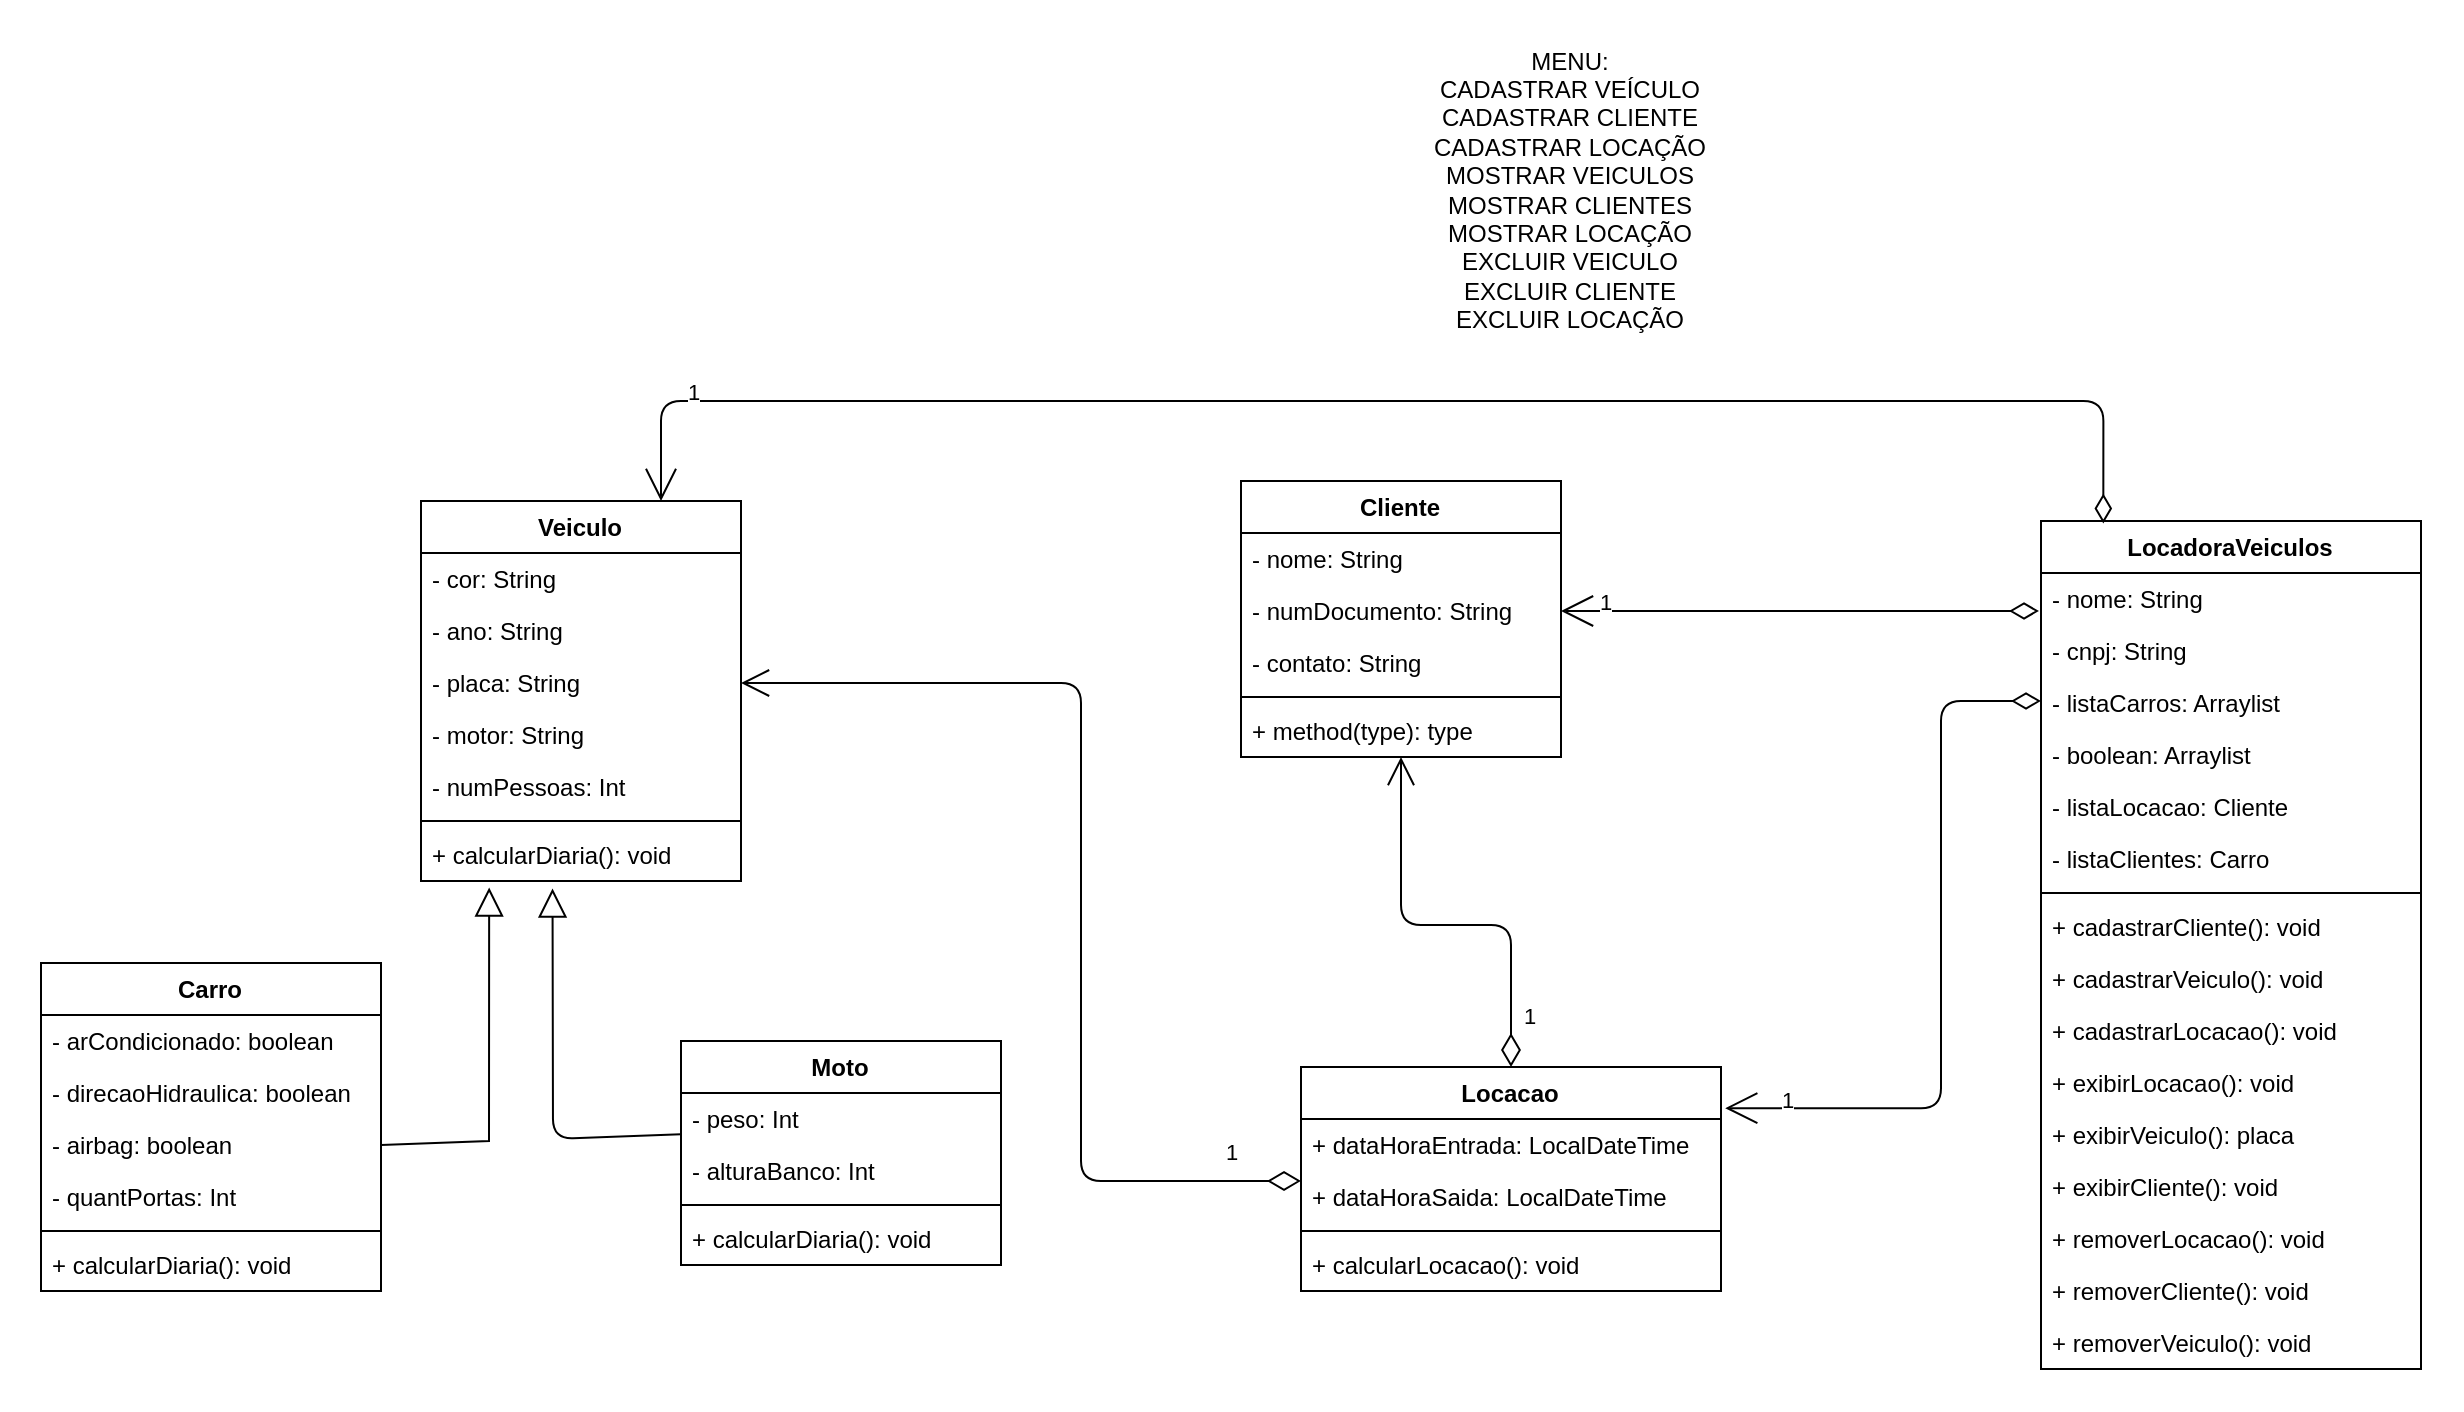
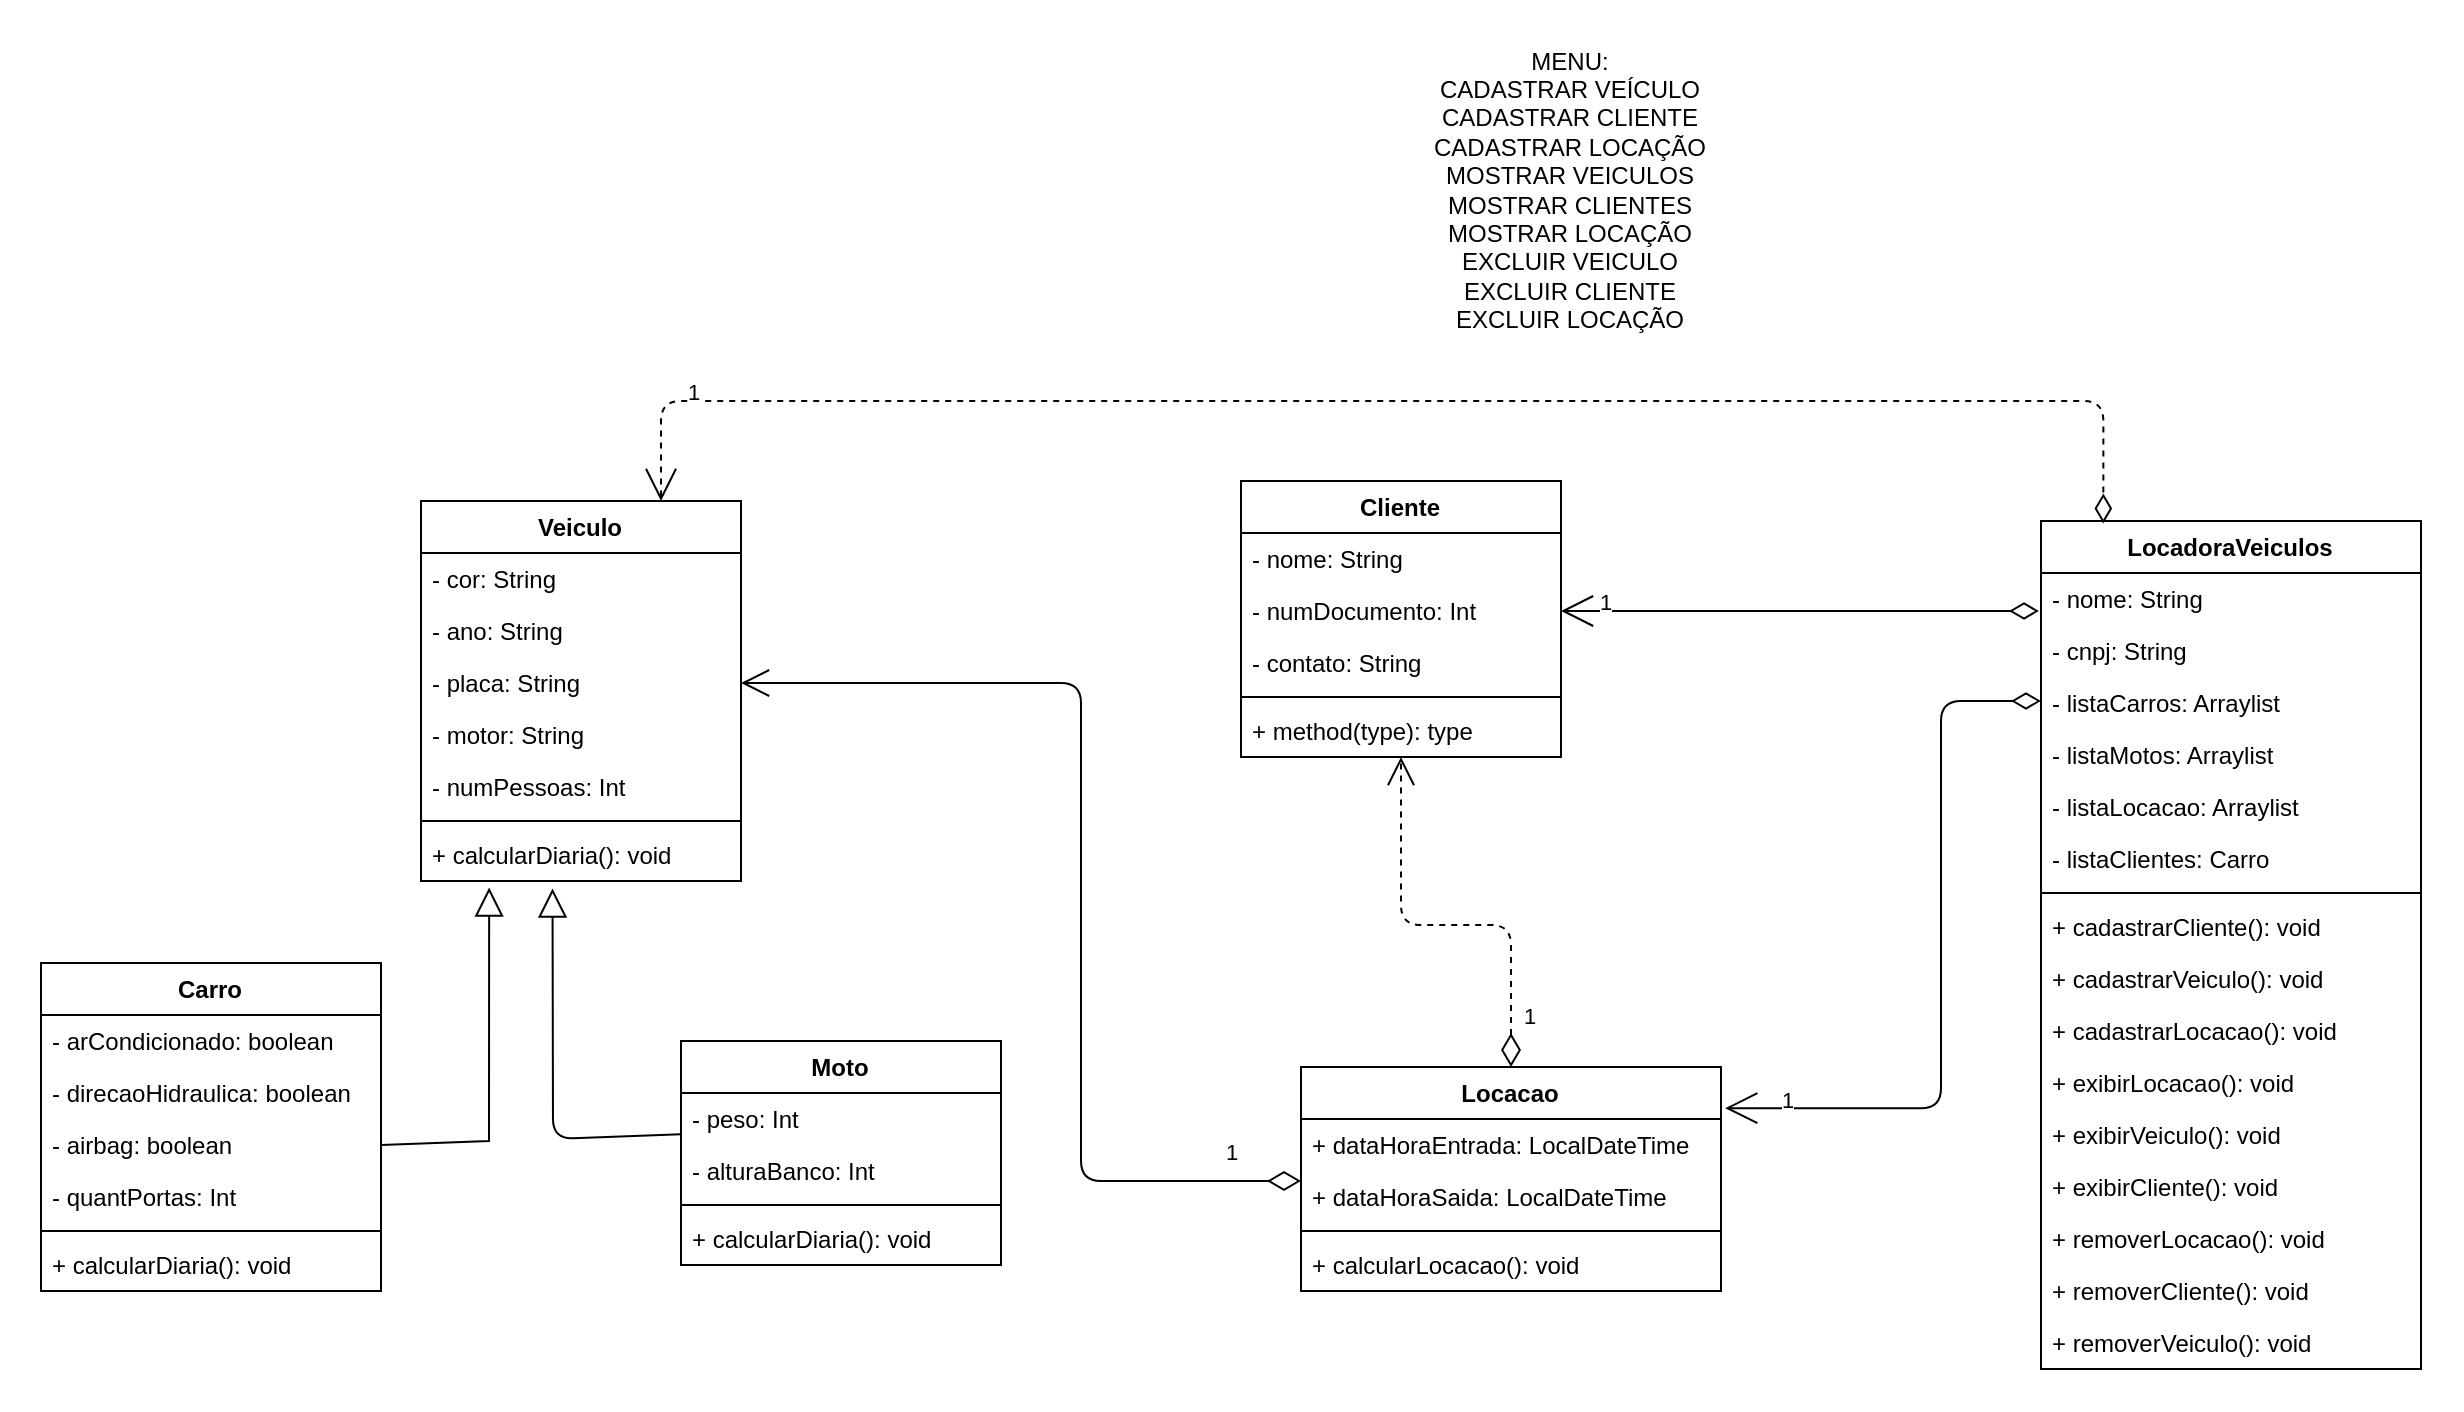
(1441, 401) -> (1441, 401)
(1387, 612) -> (1370, 612)
(2168, 756) -> (2185, 756)
(2185, 808) -> (2198, 808)
(1427, 925) -> (1427, 925)
(2188, 1136) -> (2182, 1136)
